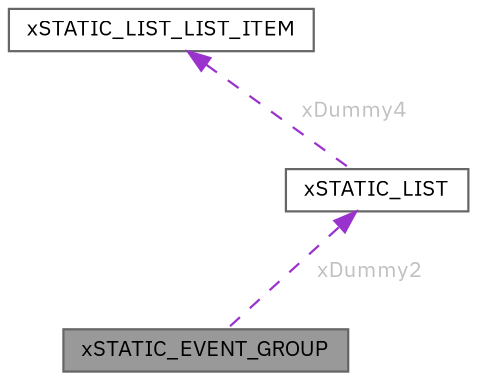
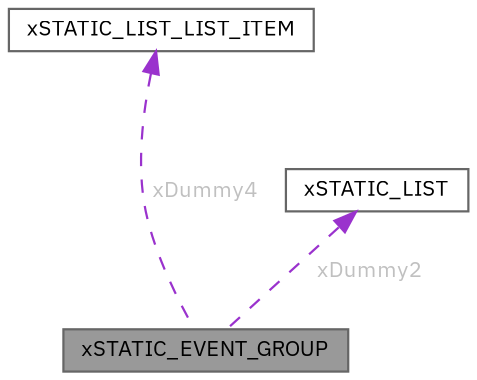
(278, 117) -> (145, 206)
